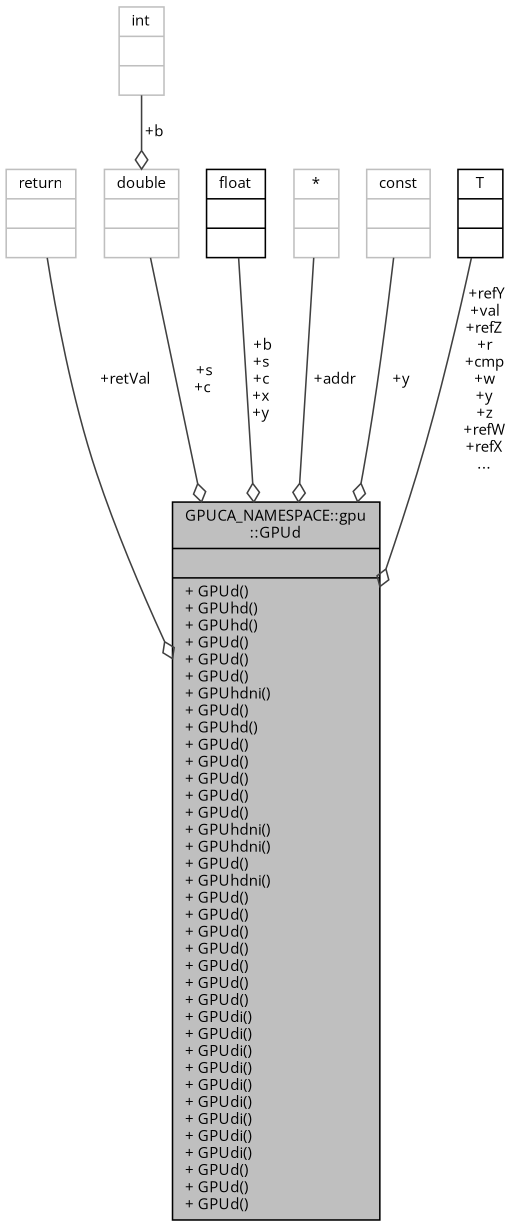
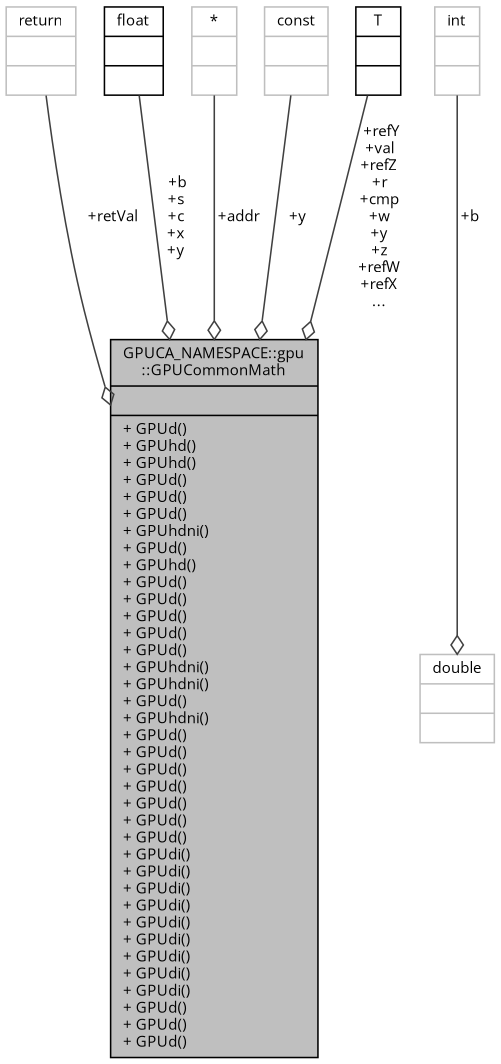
(174, 371) -> none
(276, 533) -> (214, 371)
